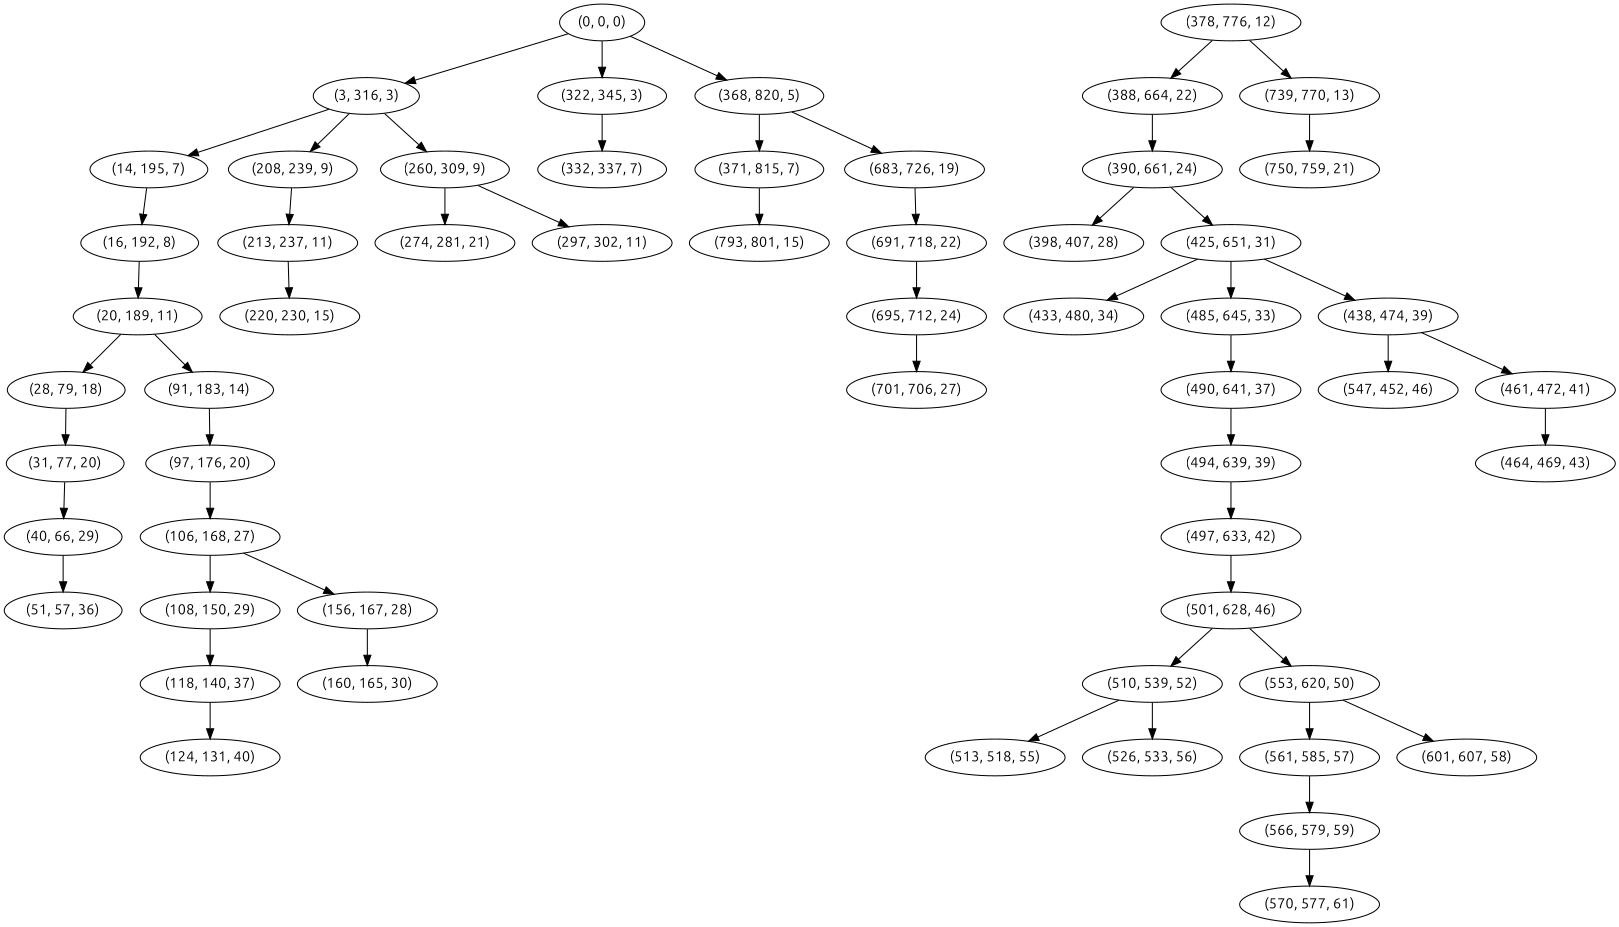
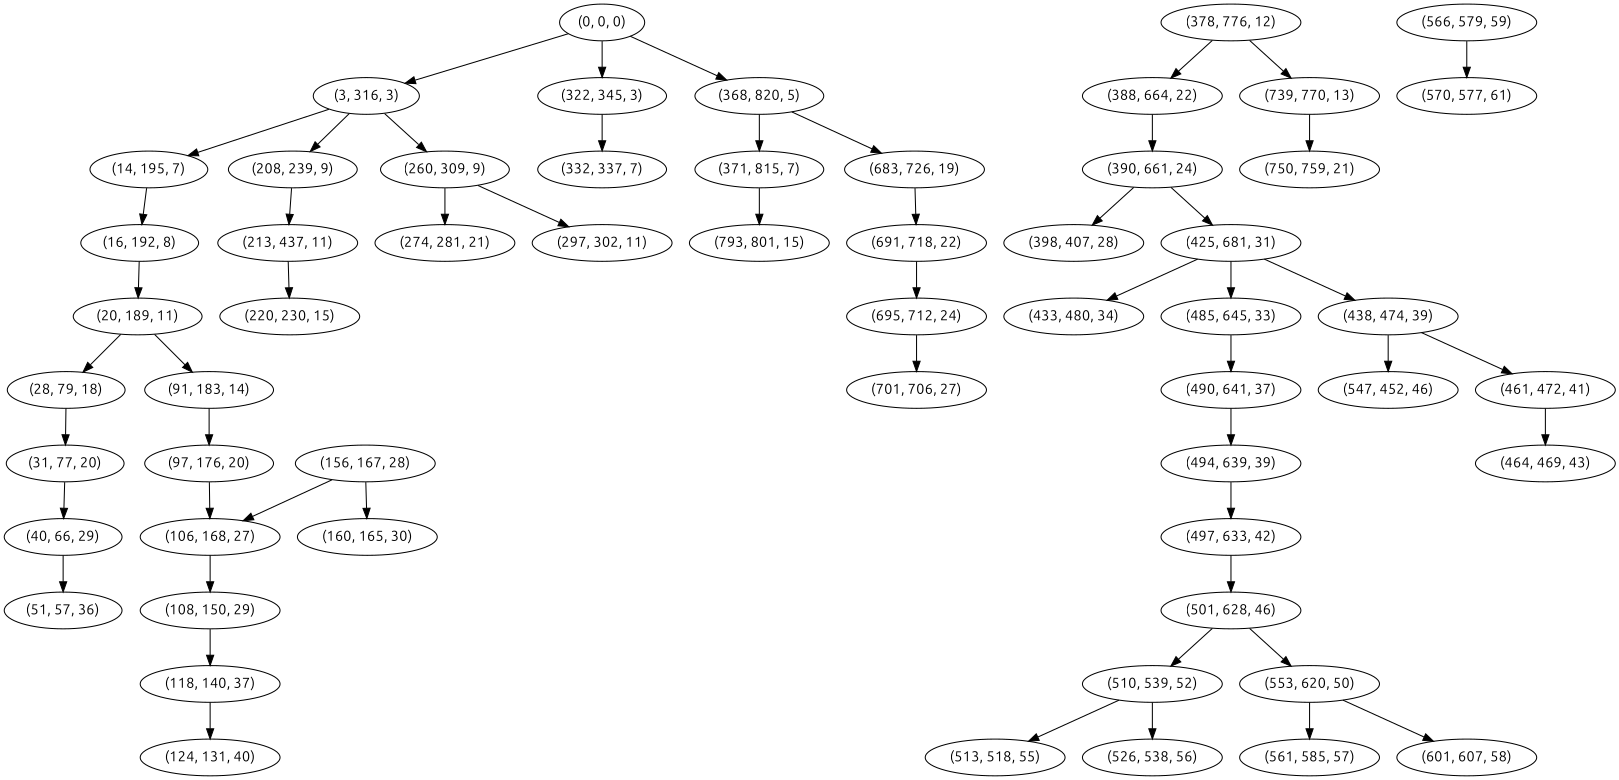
(288, 243) -> (288, 243)
(1231, 243) -> (1231, 243)
(284, 572) -> (292, 498)
(1152, 757) -> (1152, 757)
(1310, 789) -> none
